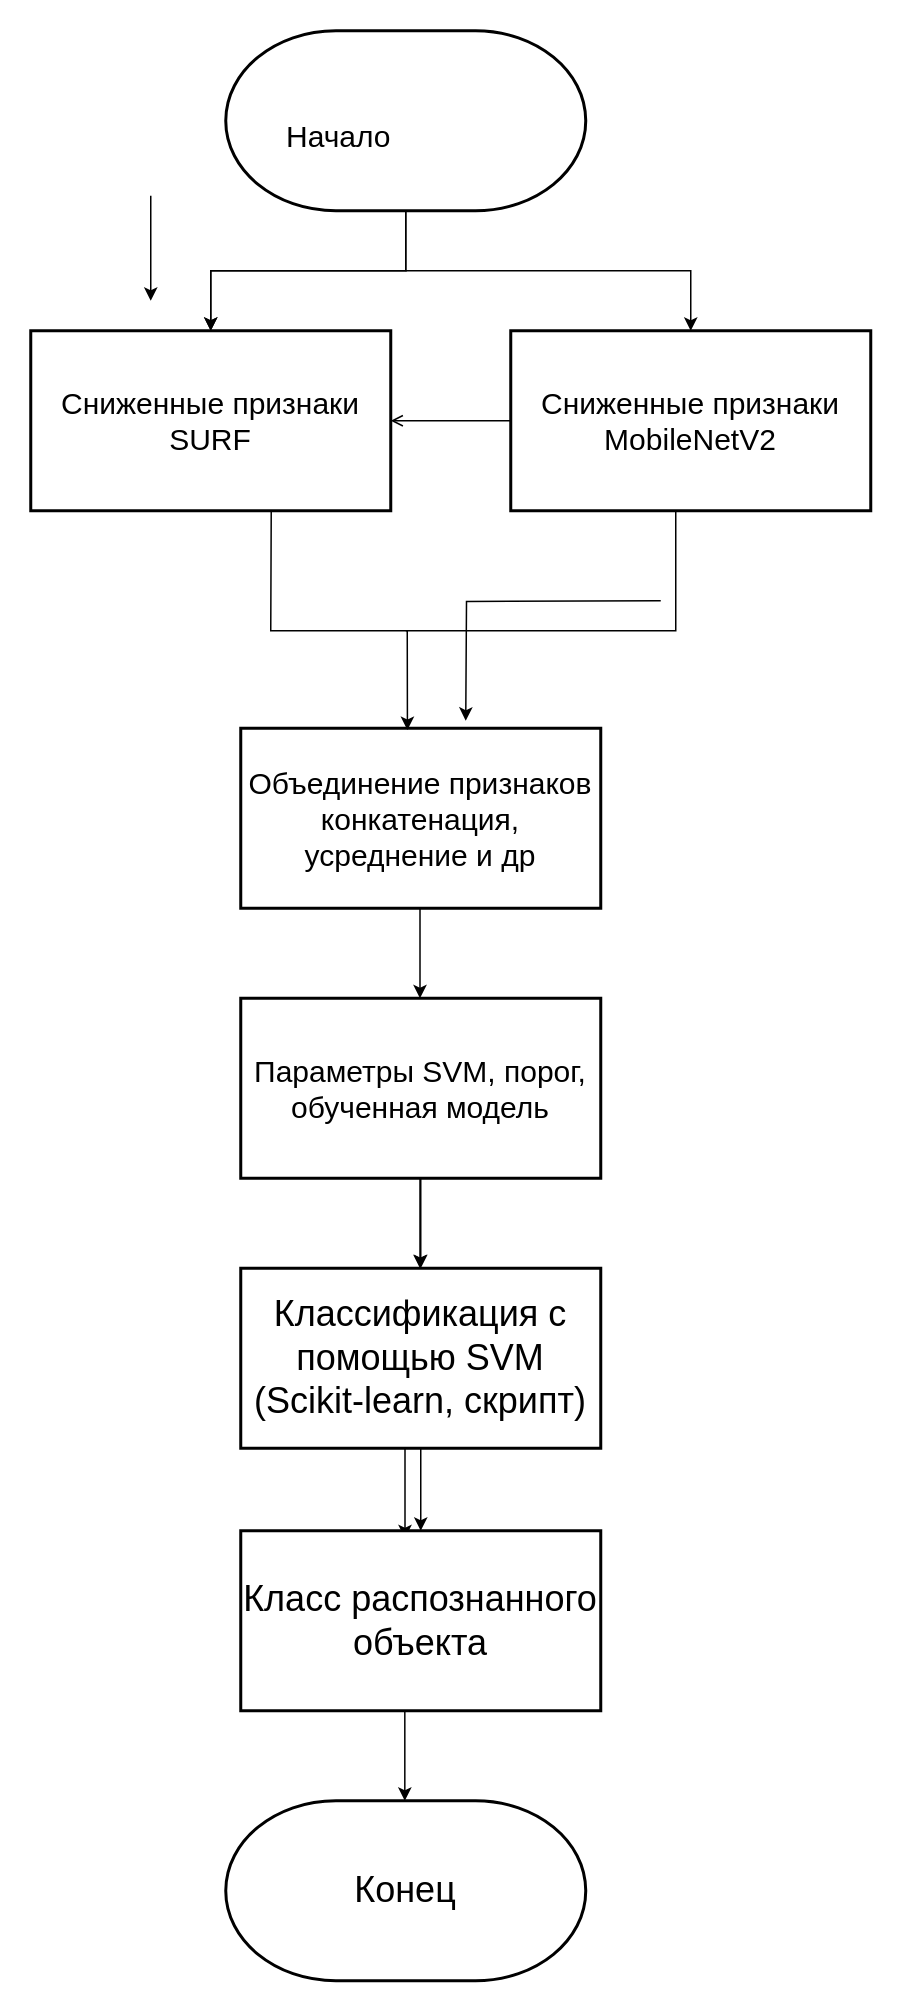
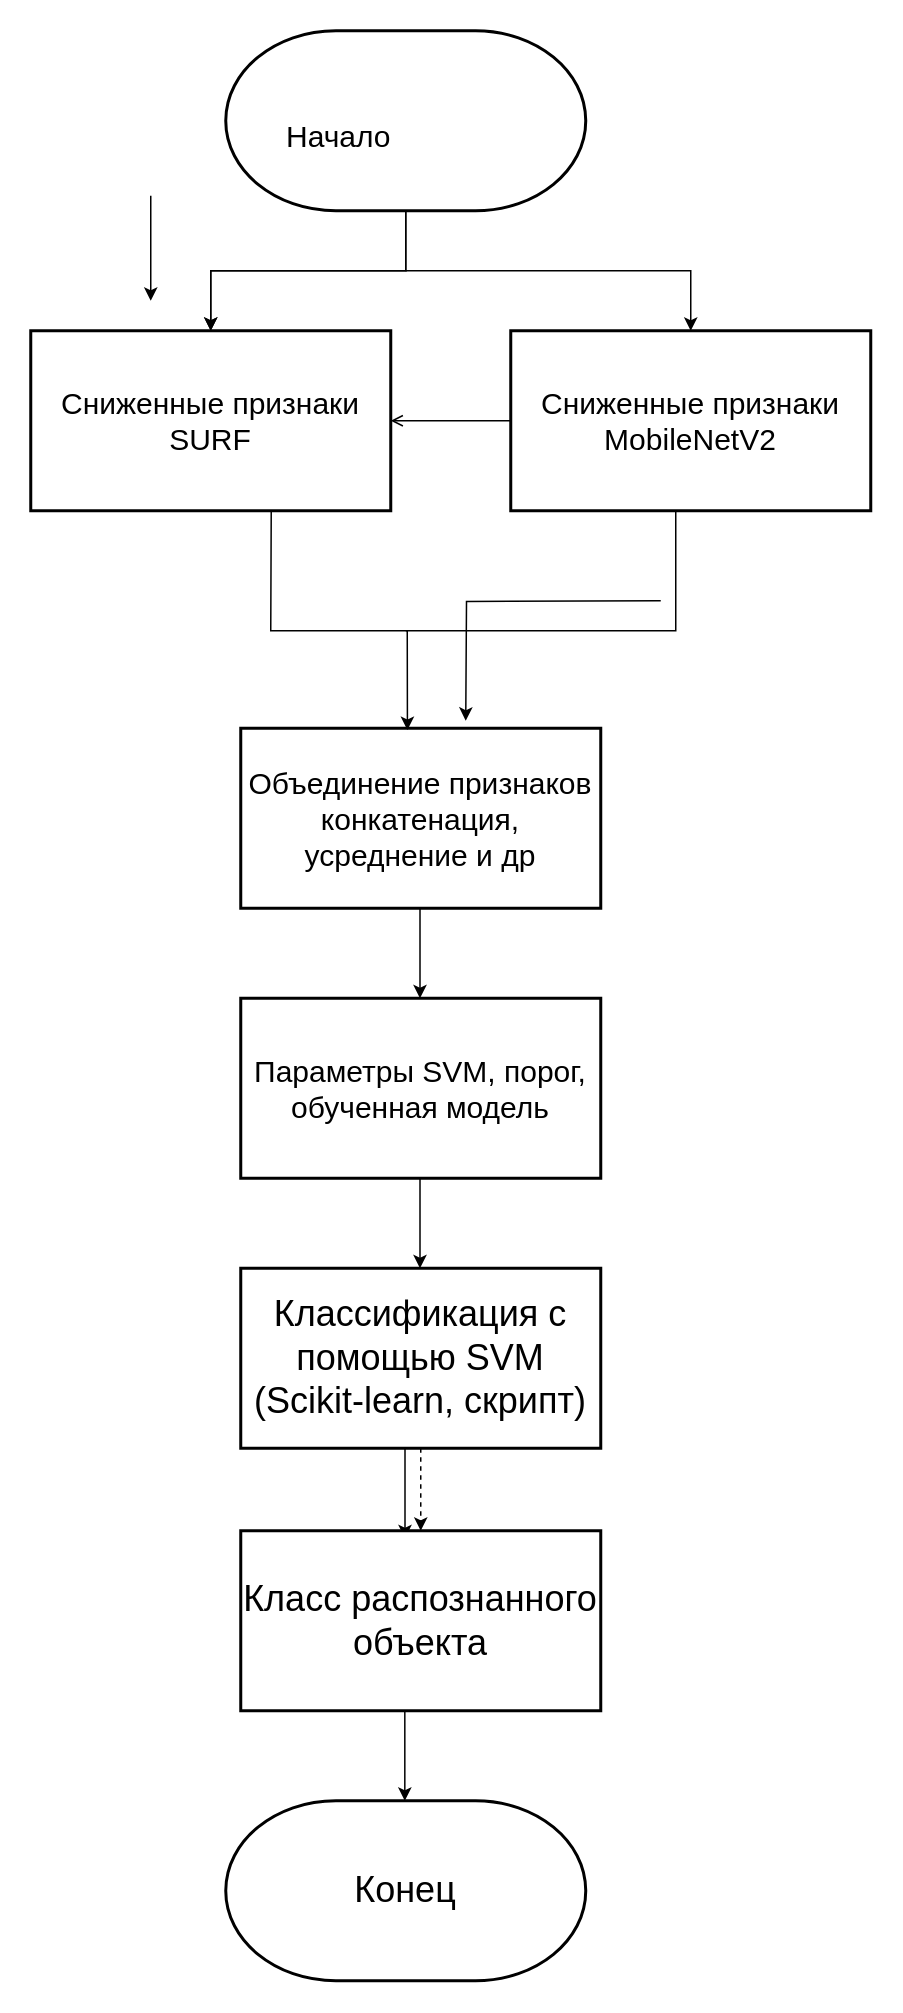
(421, 1259) -> none
(421, 1485) -> (421, 1485)
